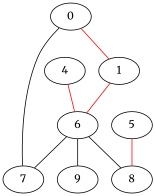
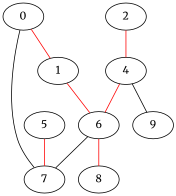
none -> (126, 17)
(78, 152) -> (140, 98)
(105, 152) -> (99, 152)
(132, 152) -> (44, 152)
